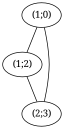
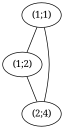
(42, 15) -> (42, 15)
(42, 114) -> (42, 114)
